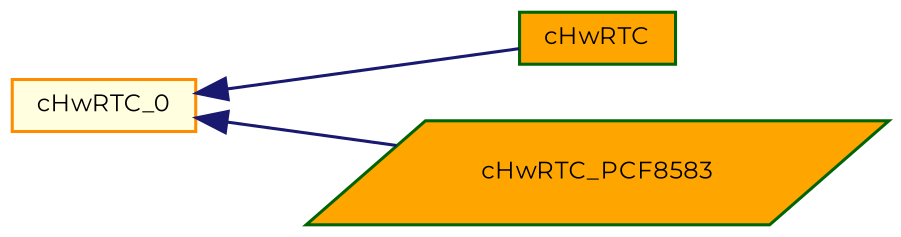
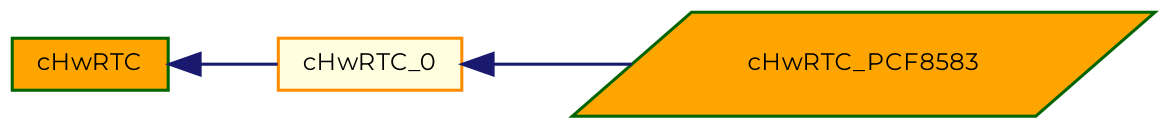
(373, 69) -> (239, 64)
